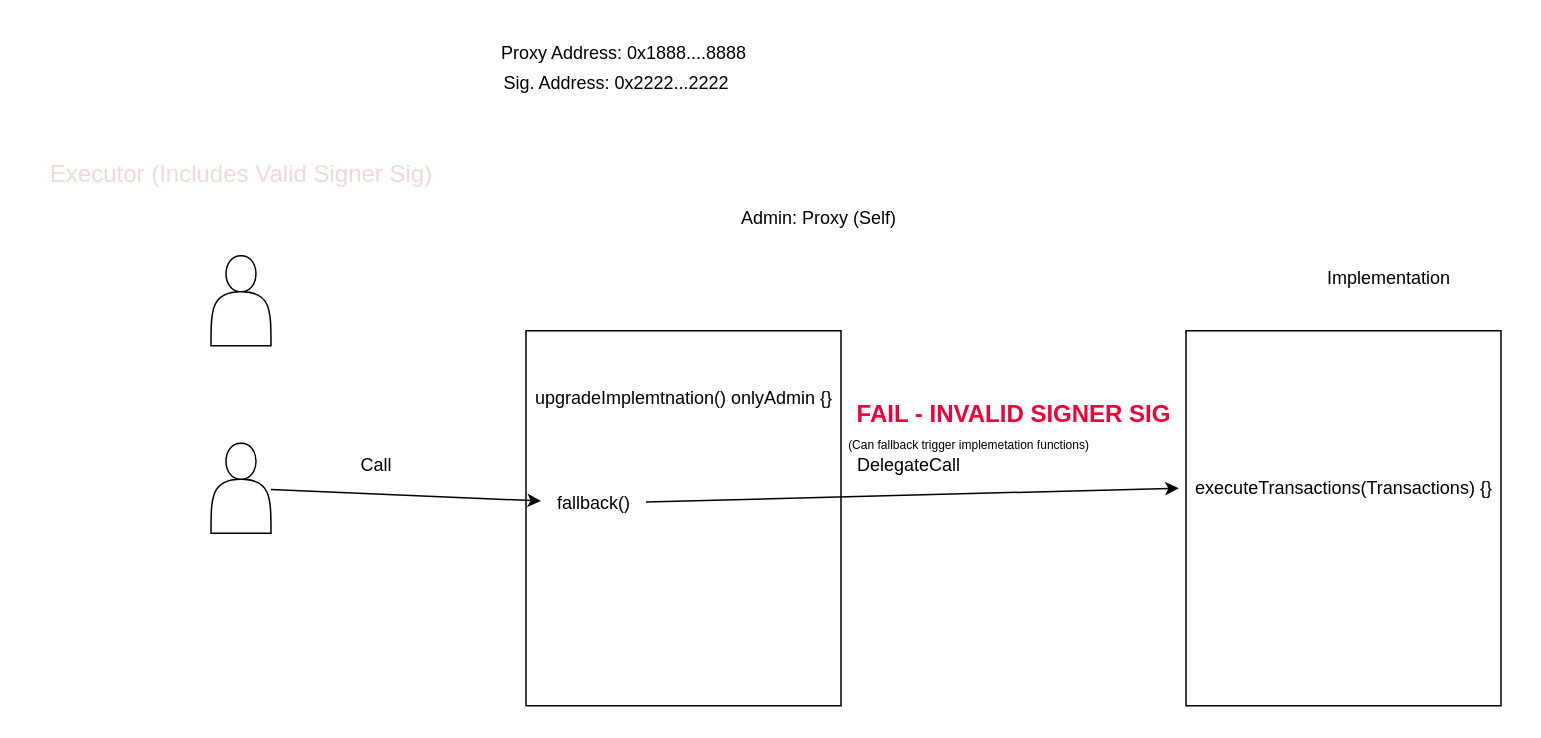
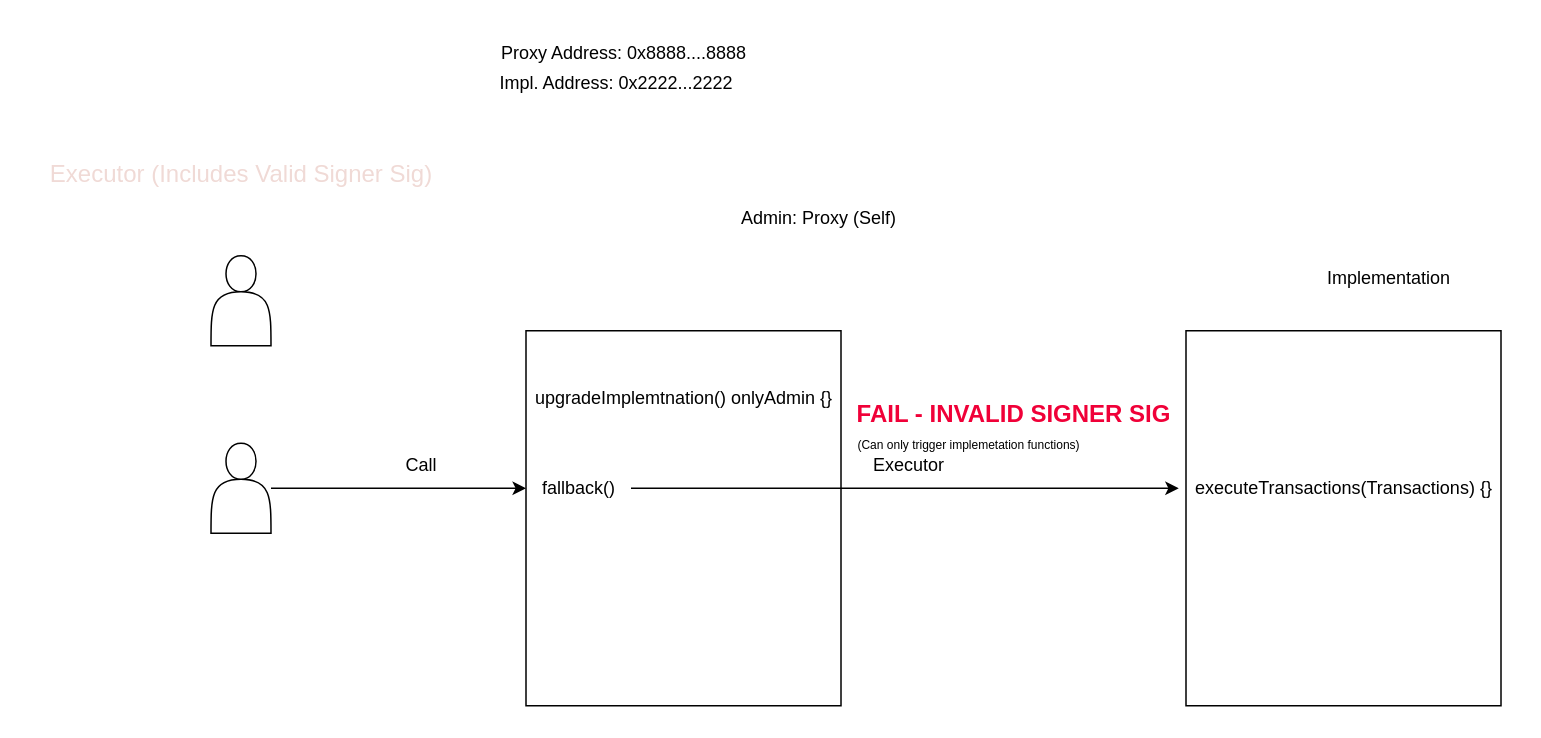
(624, 53) -> (624, 53)
(617, 83) -> (617, 83)
(969, 443) -> (969, 443)
(376, 466) -> (421, 466)
(909, 466) -> (909, 466)
(593, 503) -> (578, 488)
